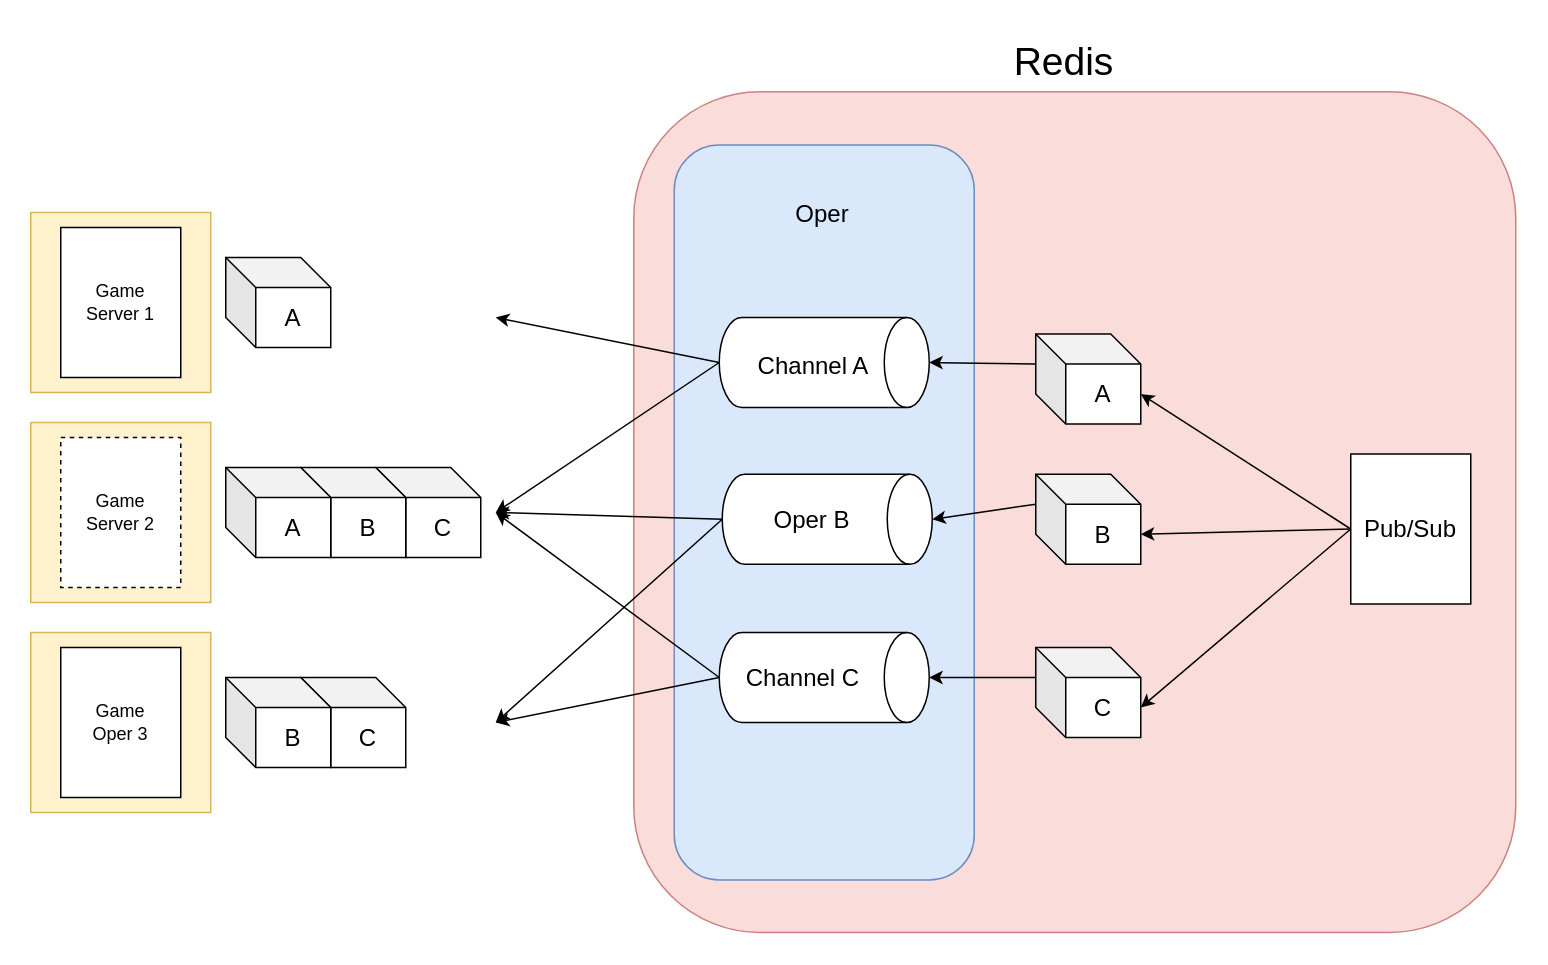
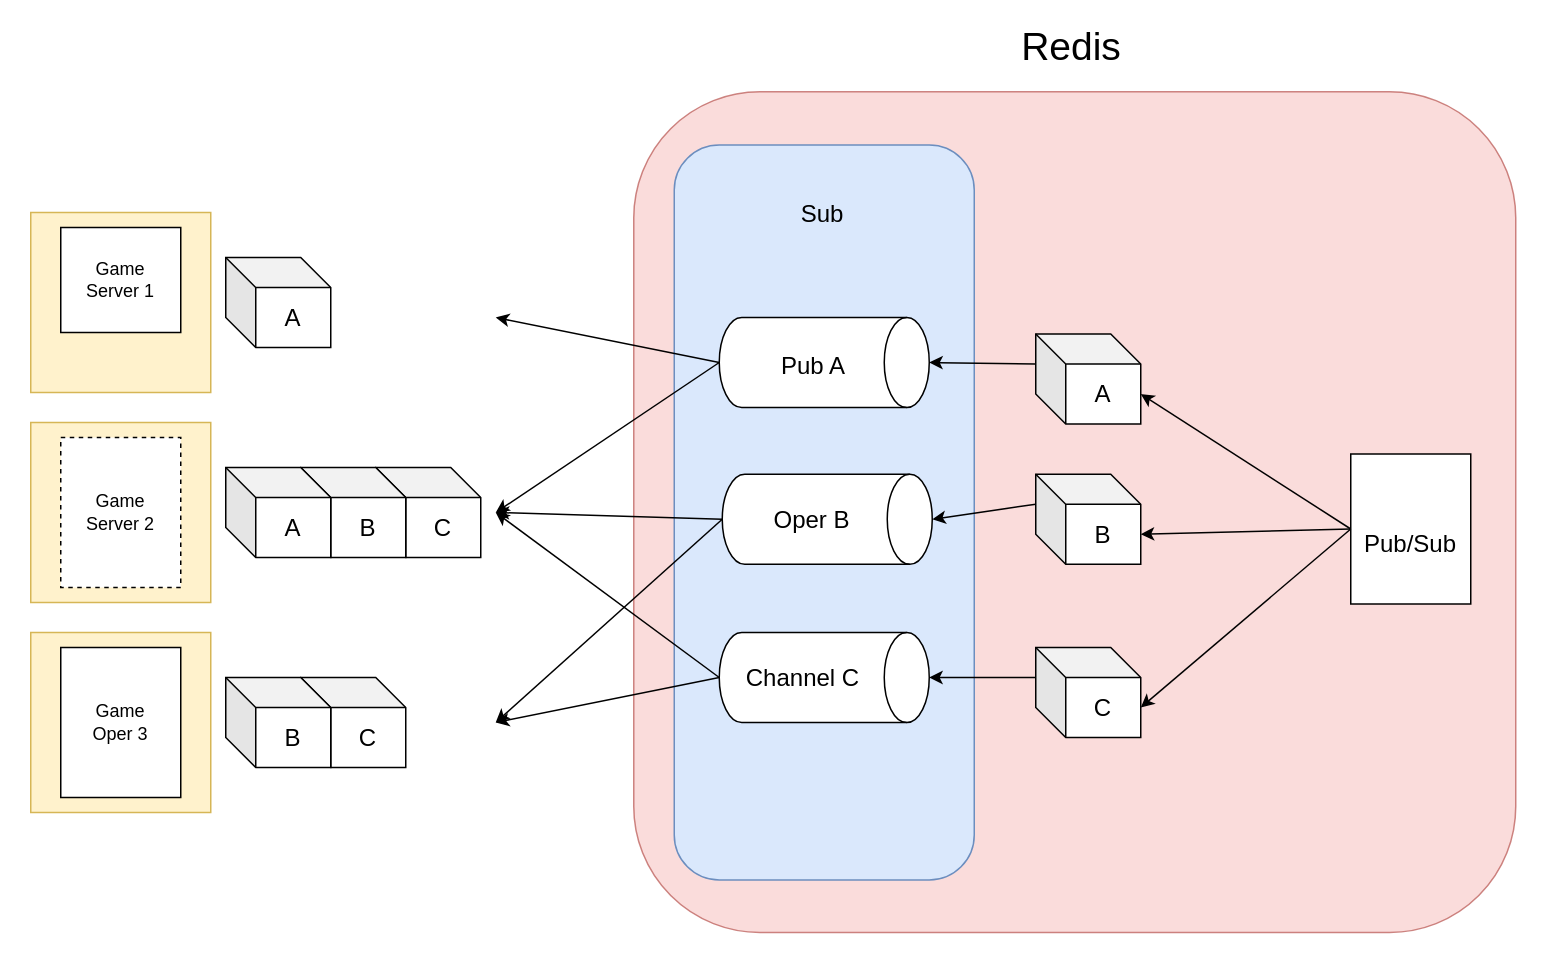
(1064, 62) -> (1072, 47)
(823, 214) -> (823, 214)
(121, 302) -> (121, 280)
(814, 365) -> (814, 365)
(1411, 529) -> (1411, 544)
